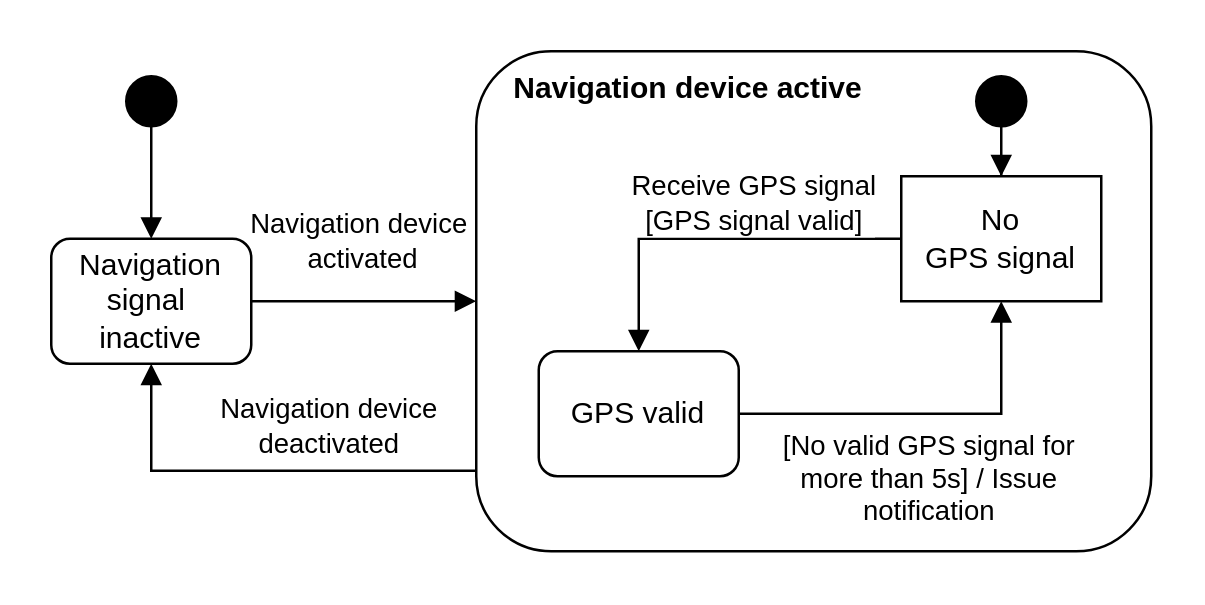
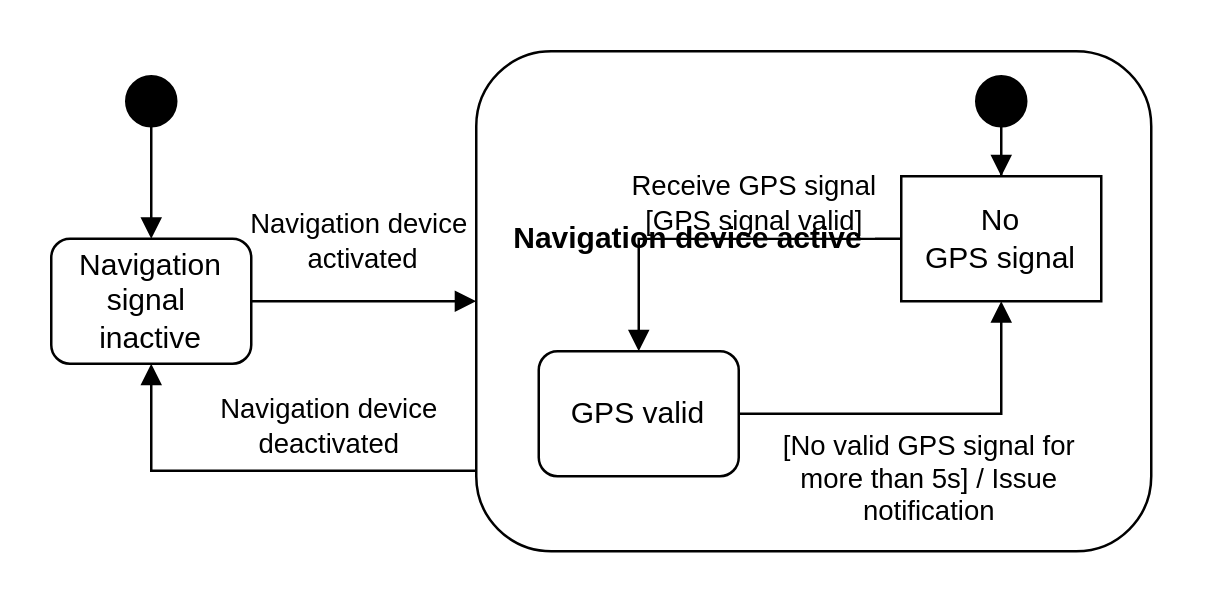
(689, 89) -> (689, 239)
